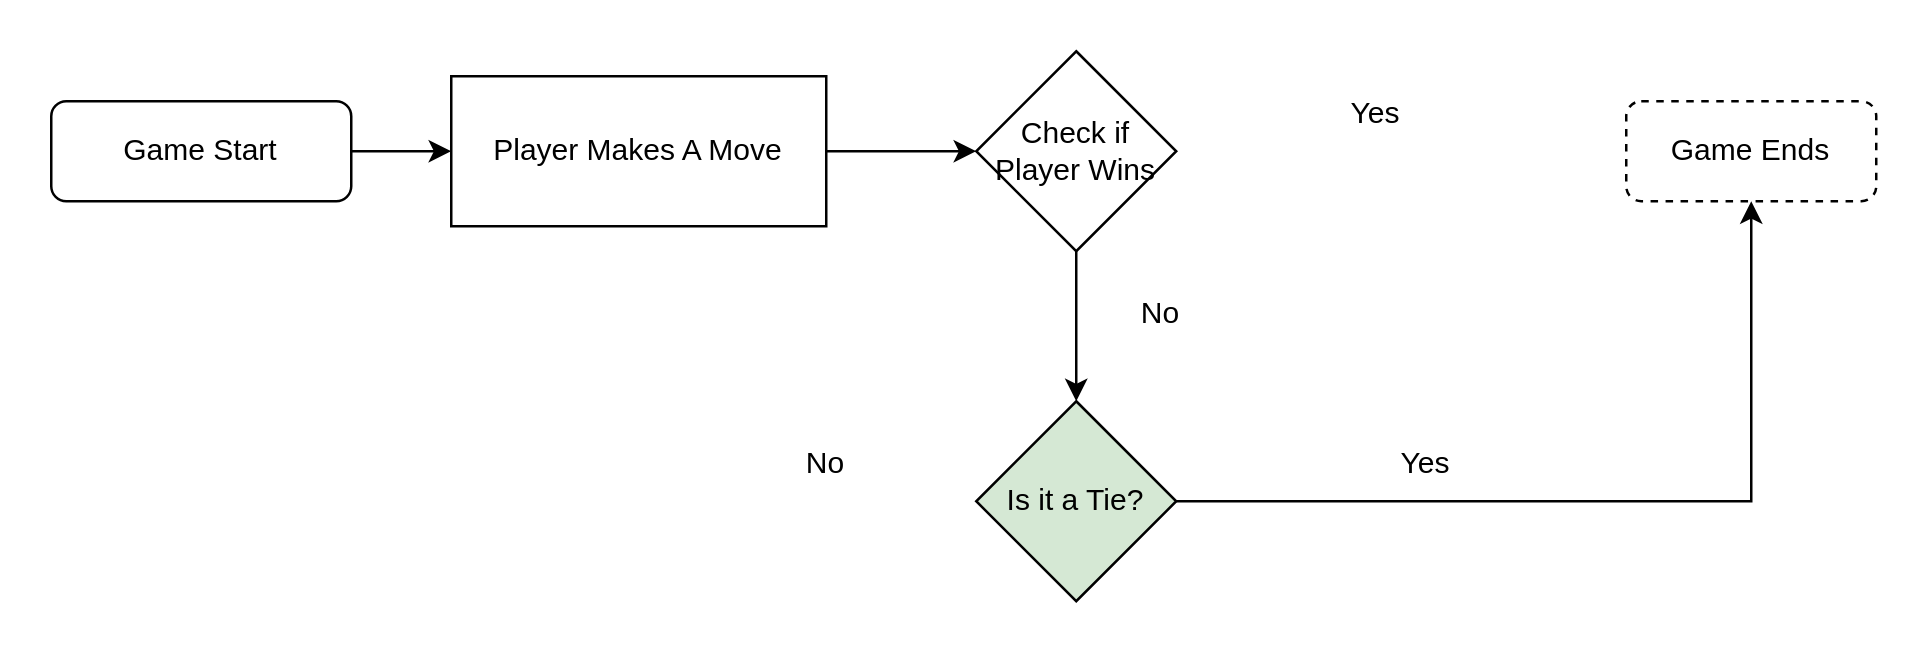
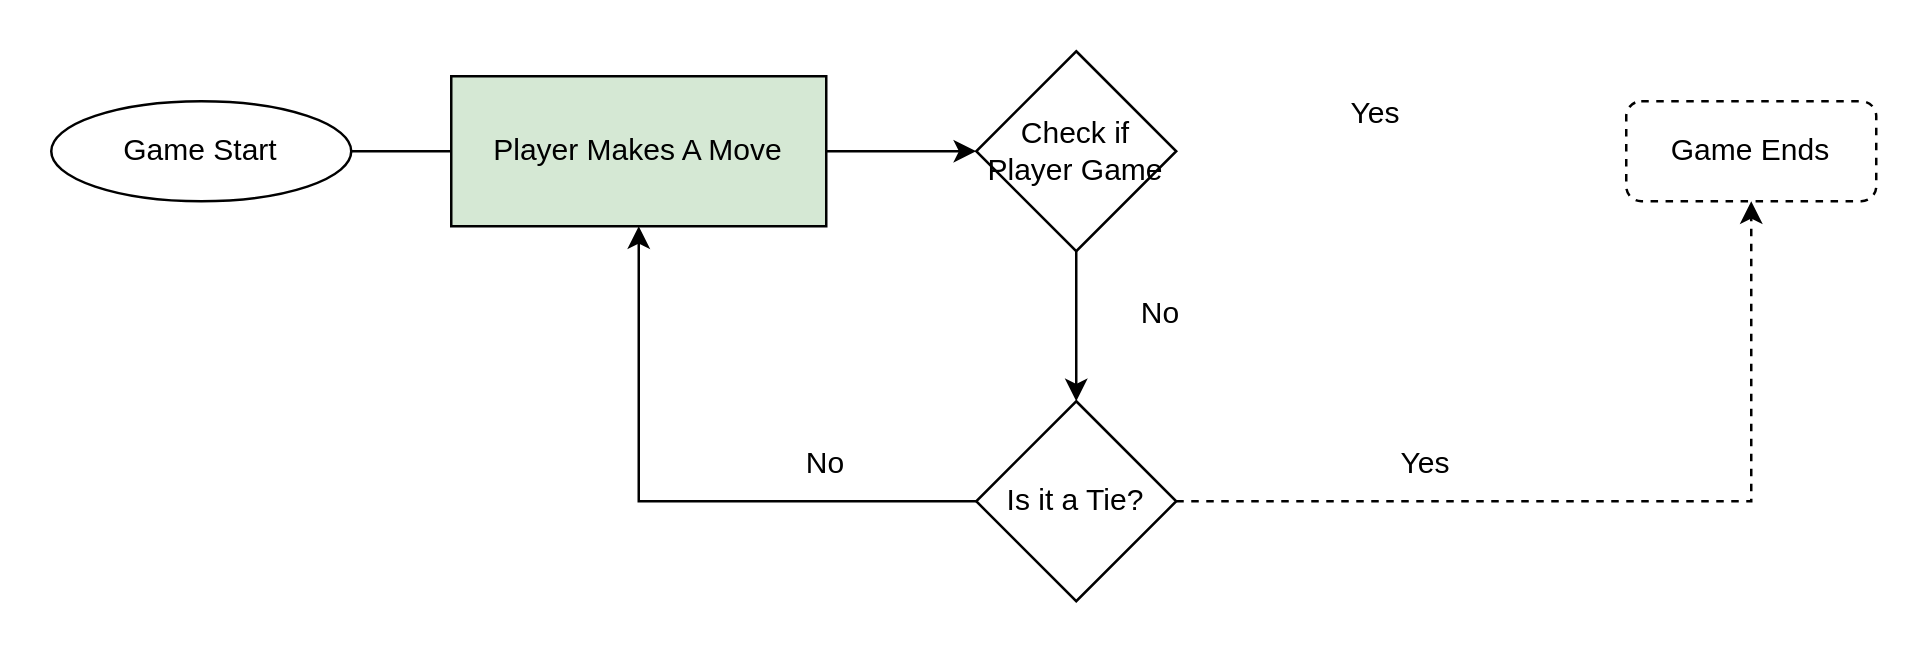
(201, 151) -> (201, 151)
(433, 151) -> (440, 151)
(639, 151) -> (639, 151)
(1076, 151) -> (1076, 151)
none -> (678, 501)
(1076, 501) -> (1076, 501)
(1607, 501) -> (1607, 501)
